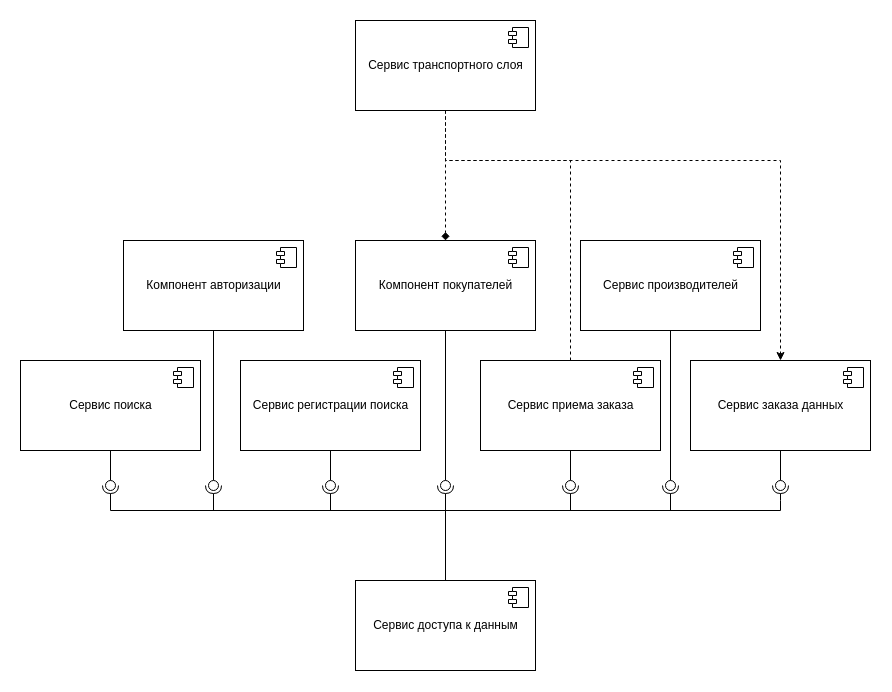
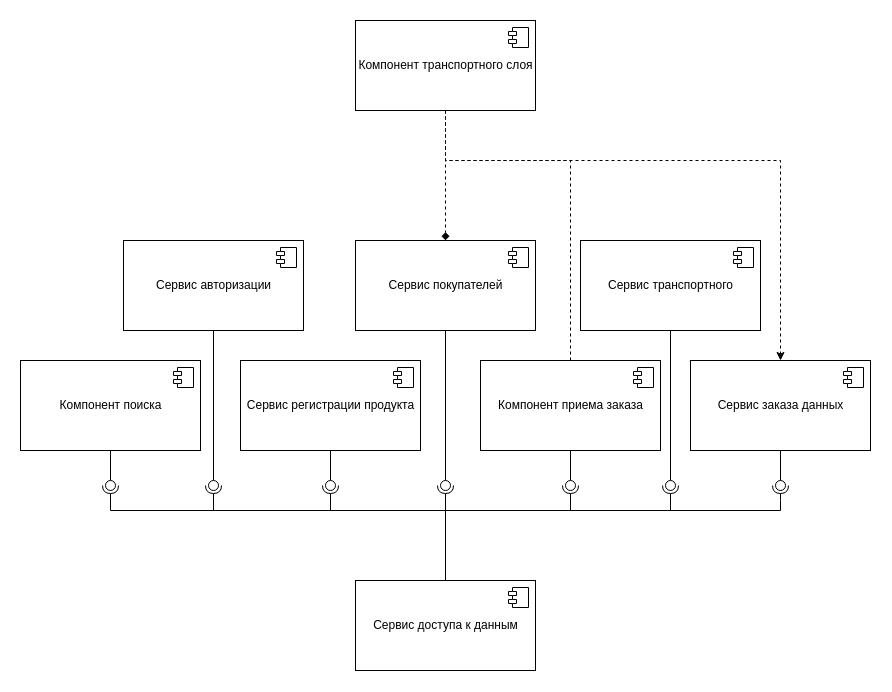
(446, 66) -> (446, 66)
(214, 286) -> (214, 286)
(446, 286) -> (446, 286)
(671, 286) -> (671, 286)
(111, 406) -> (111, 406)
(331, 406) -> (331, 406)
(571, 406) -> (571, 406)
